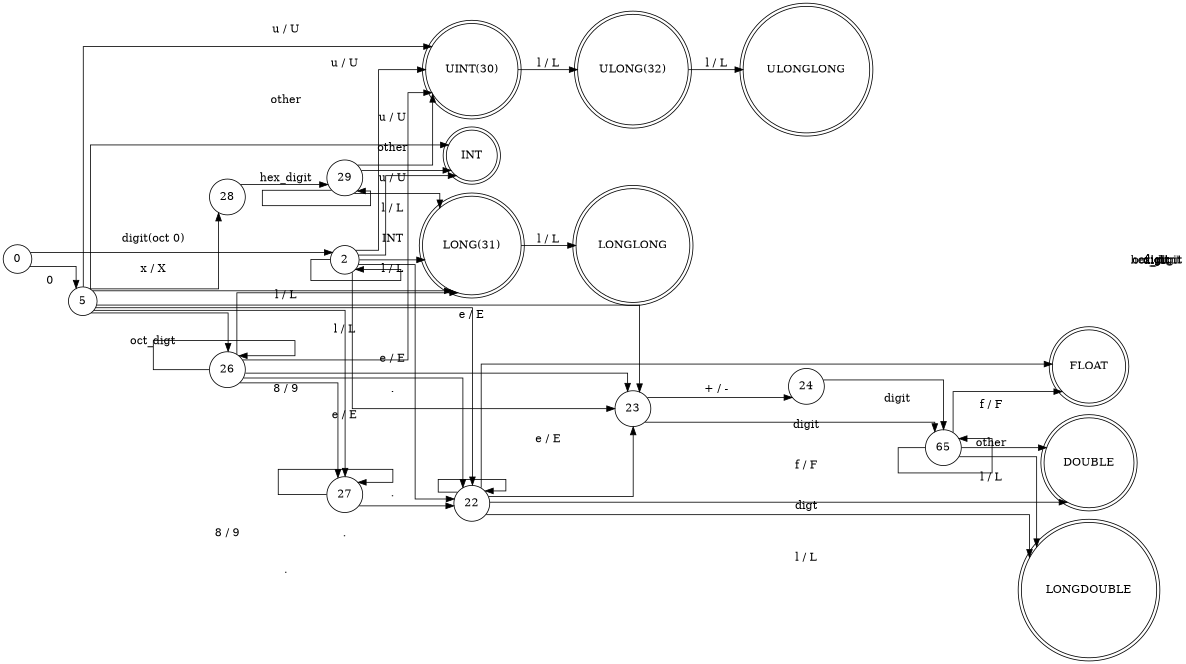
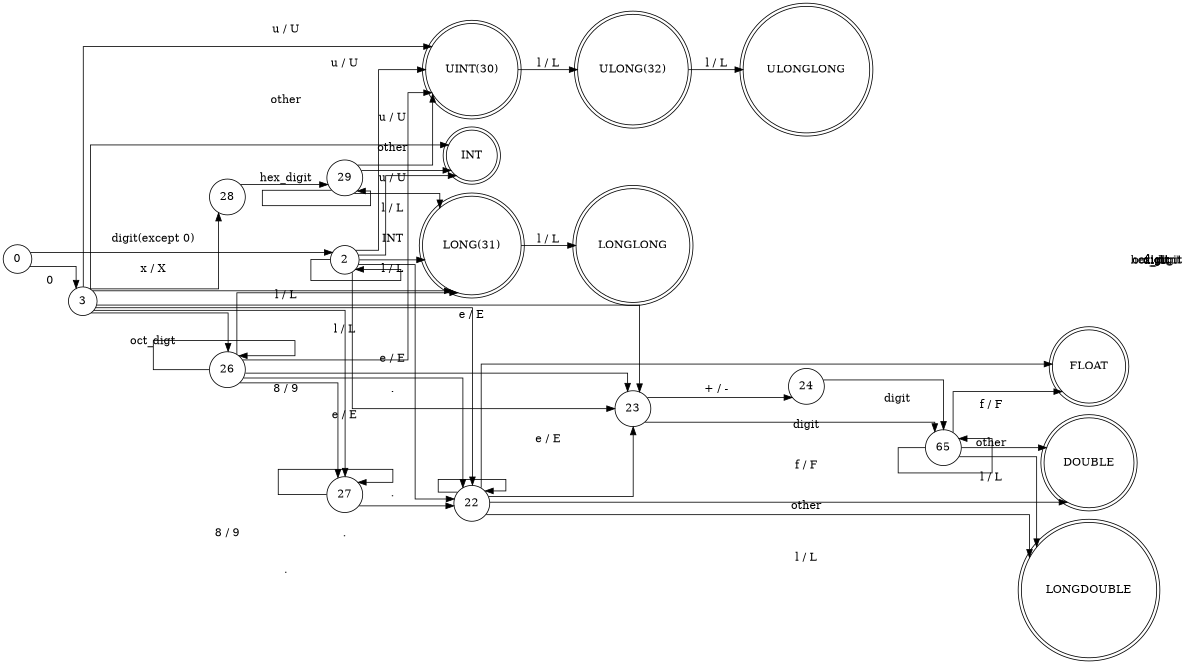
(153, 239) -> (153, 239)
(83, 301) -> (83, 301)
(806, 506) -> (806, 506)
